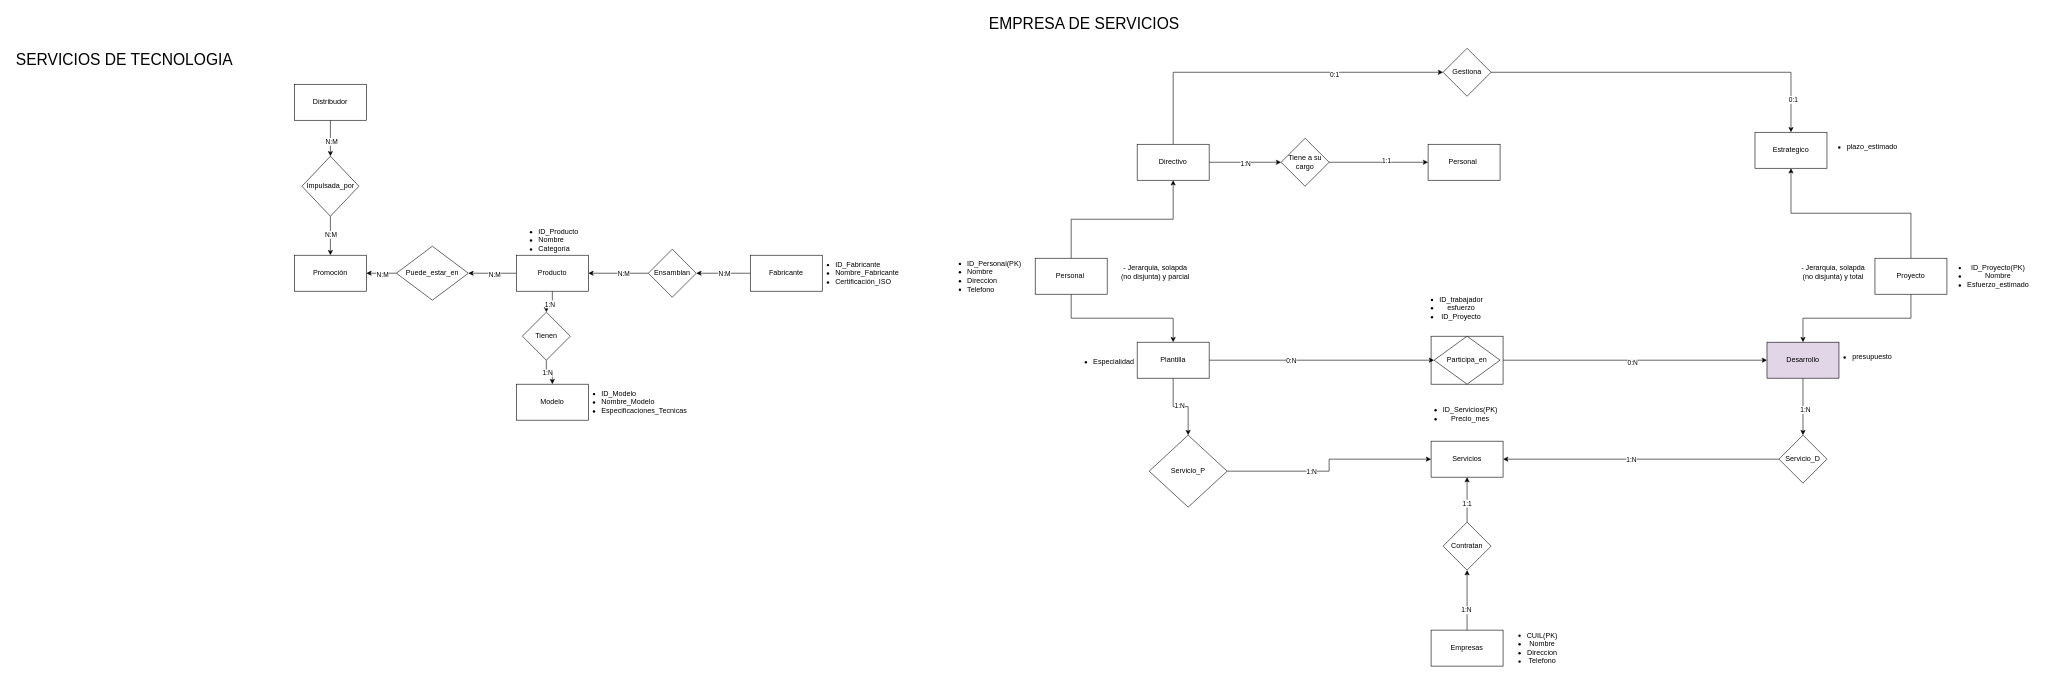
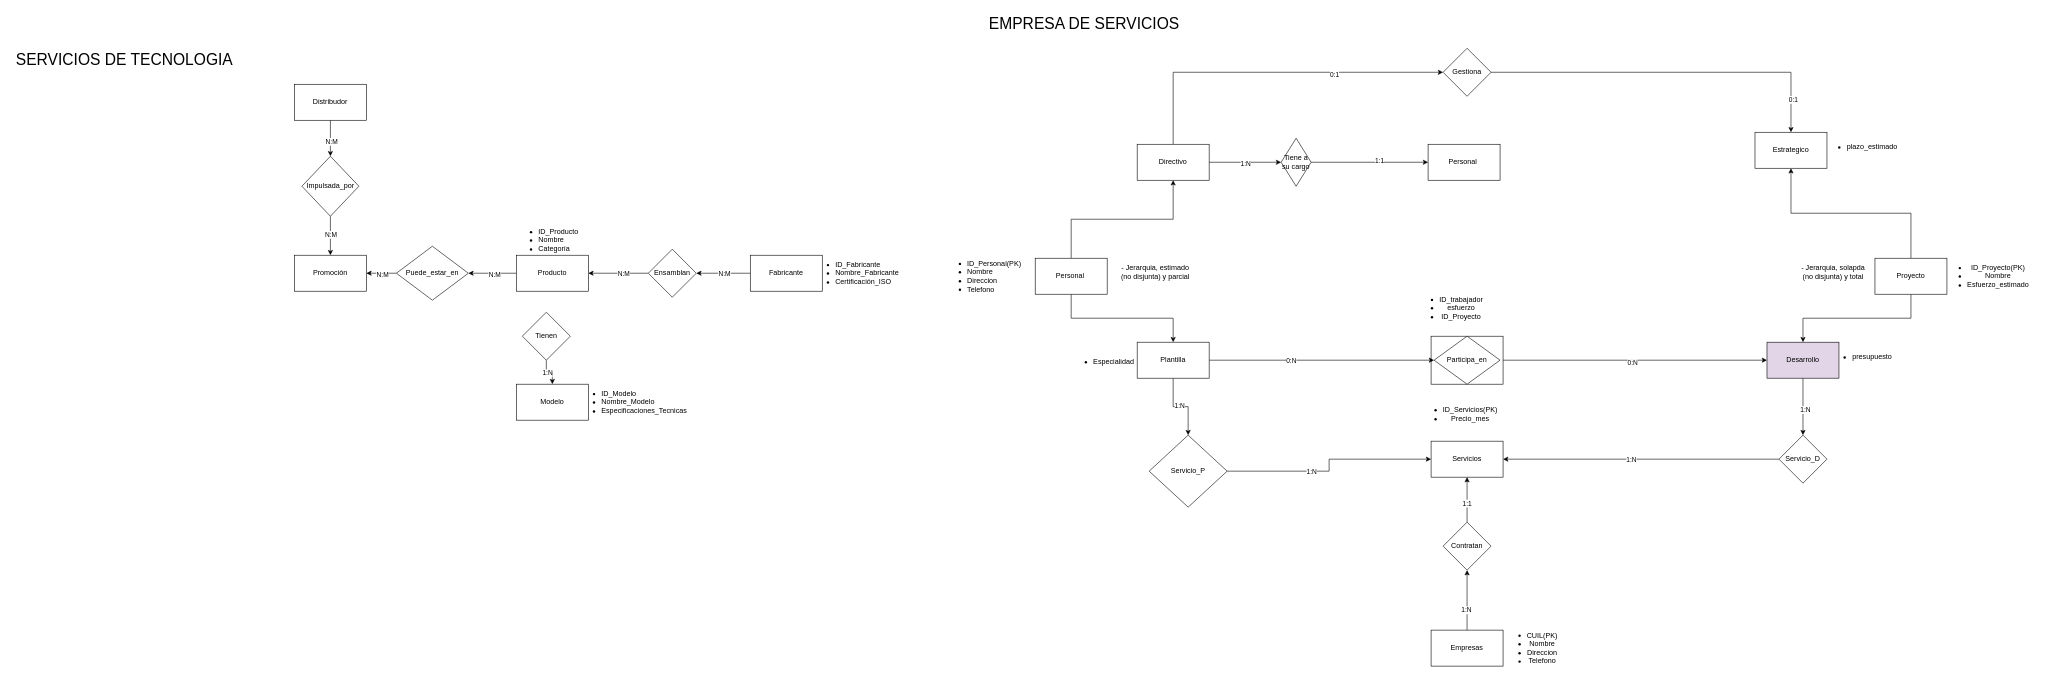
(1305, 162) -> (1296, 162)
(1156, 272) -> (1156, 272)
(548, 303) -> none
